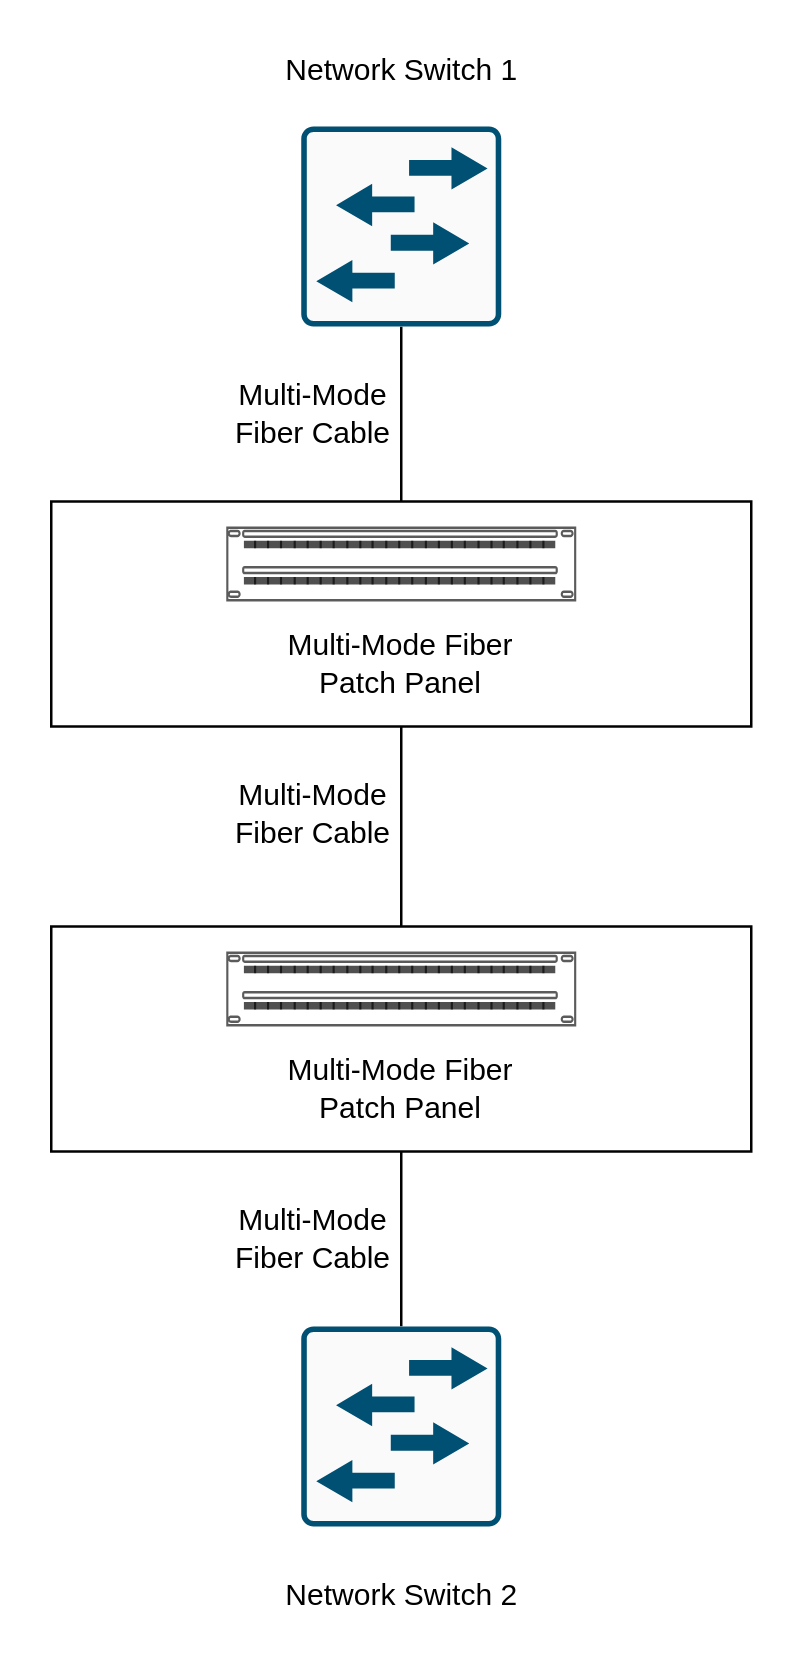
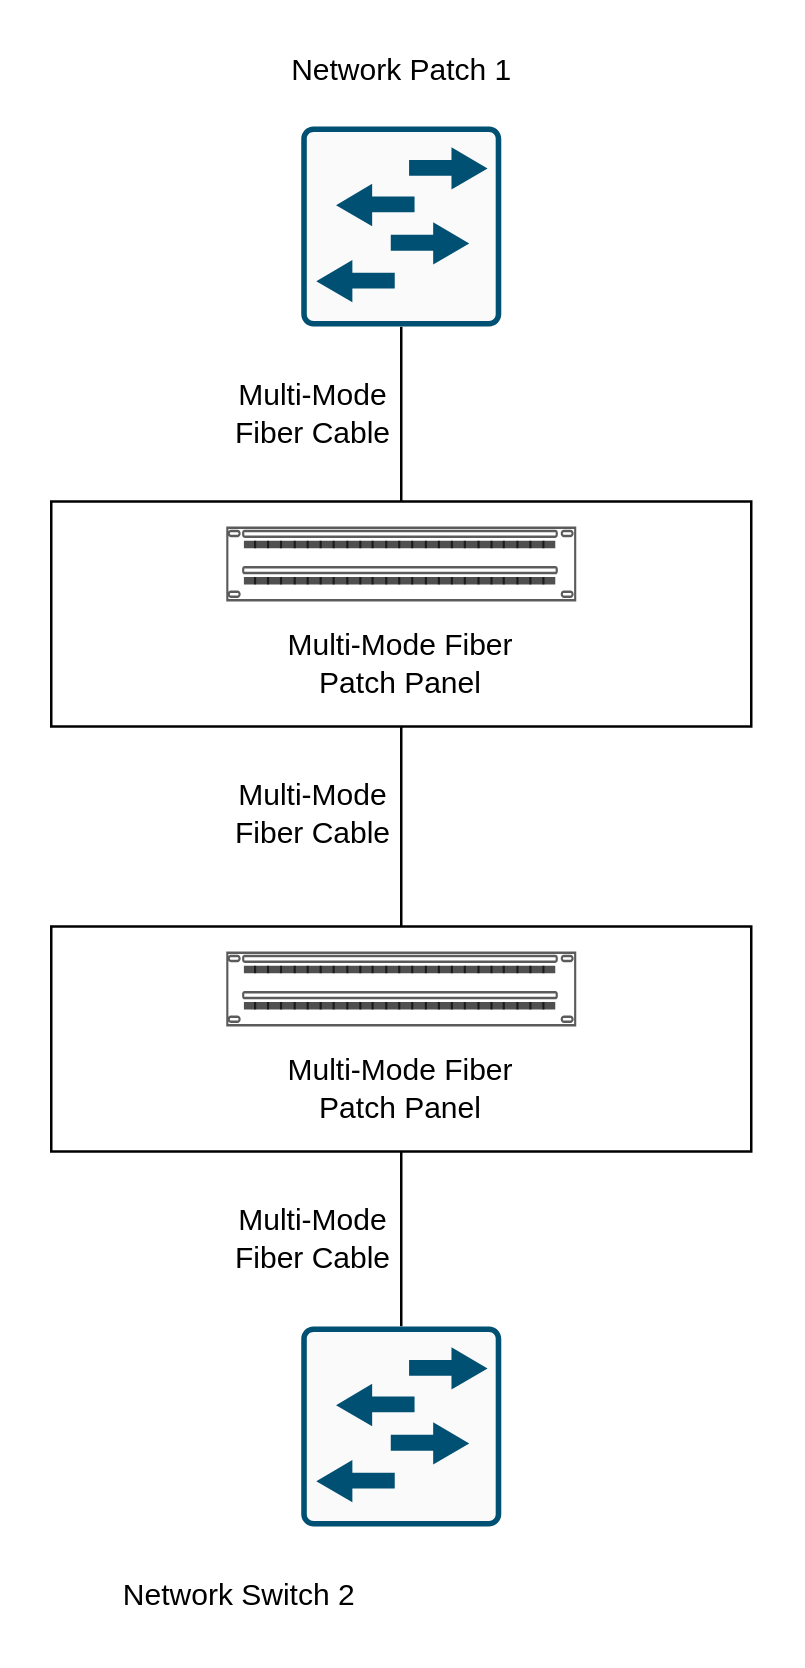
(403, 71) -> (403, 71)
(401, 1595) -> (239, 1595)
